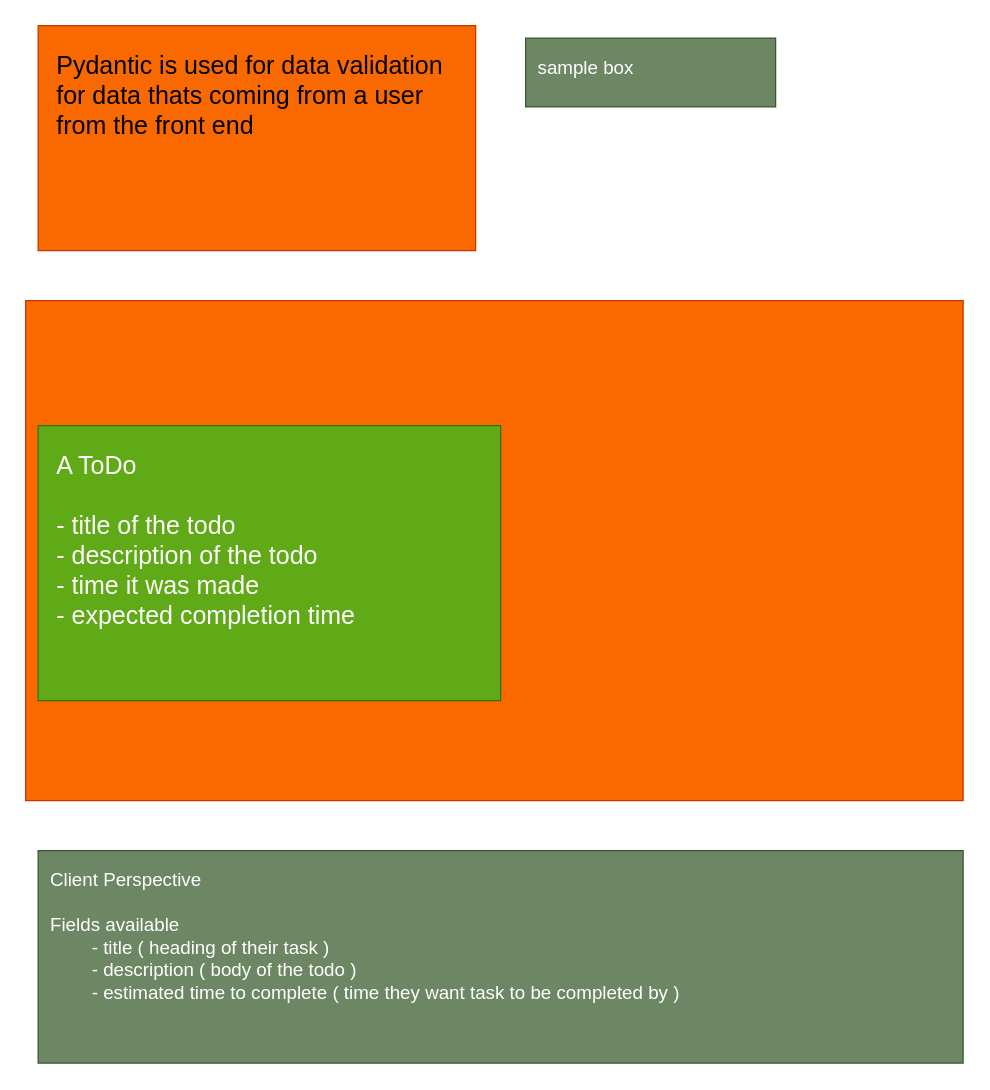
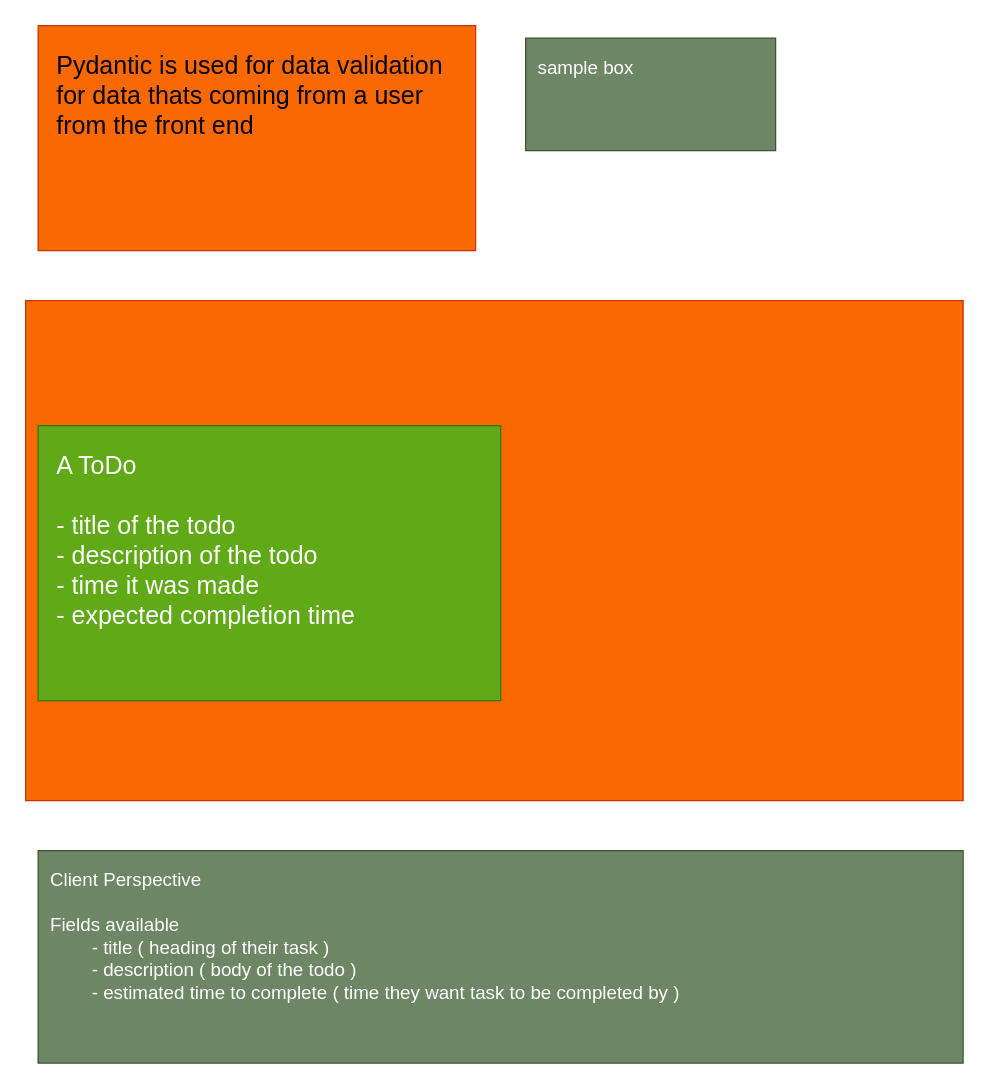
(651, 73) -> (651, 94)
